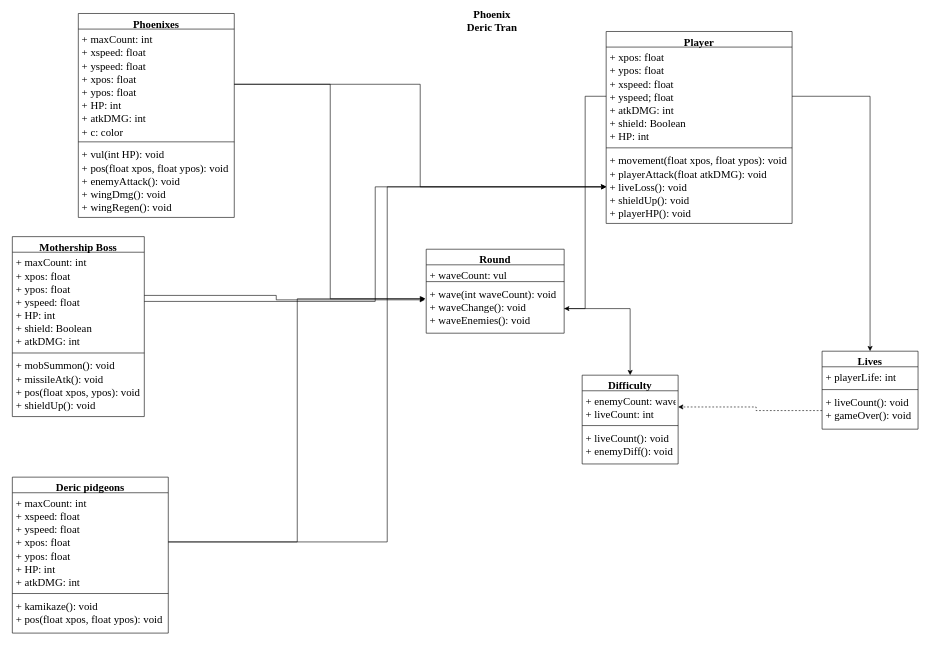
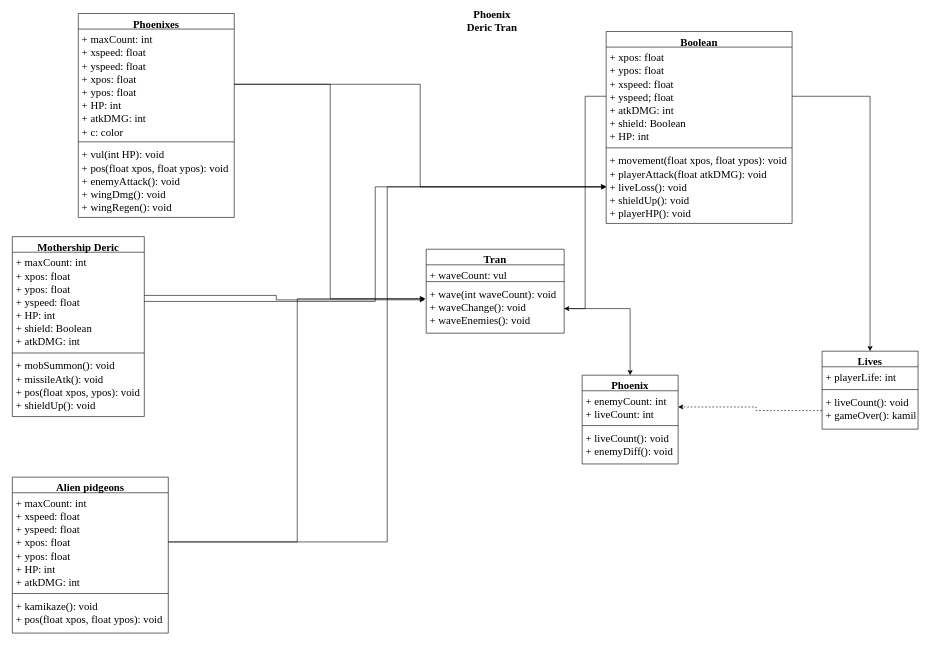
(699, 42) -> (699, 42)
(78, 247) -> (78, 247)
(495, 260) -> (495, 260)
(630, 386) -> (630, 386)
(636, 401) -> (631, 401)
(875, 403) -> (875, 403)
(90, 488) -> (90, 488)
